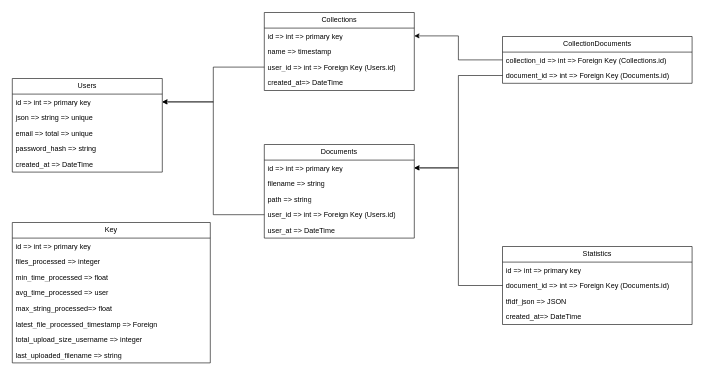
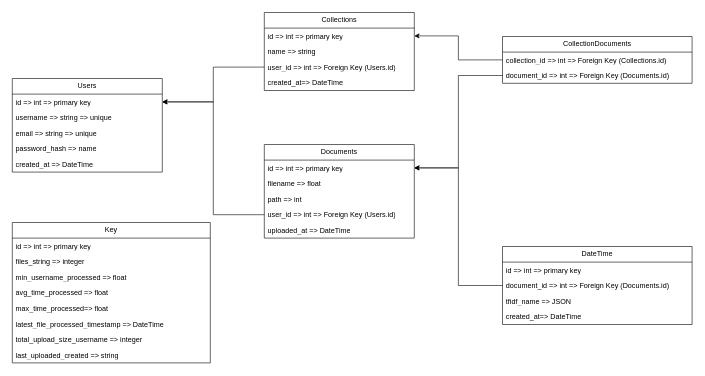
(299, 52) -> (293, 52)
(59, 118) -> (67, 118)
(57, 134) -> (59, 134)
(59, 149) -> (56, 149)
(300, 184) -> (297, 184)
(293, 200) -> (287, 200)
(303, 231) -> (311, 231)
(597, 254) -> (597, 254)
(64, 262) -> (57, 262)
(66, 278) -> (75, 278)
(66, 293) -> (67, 293)
(540, 302) -> (540, 302)
(70, 309) -> (66, 309)
(95, 324) -> (97, 324)
(74, 356) -> (74, 356)
